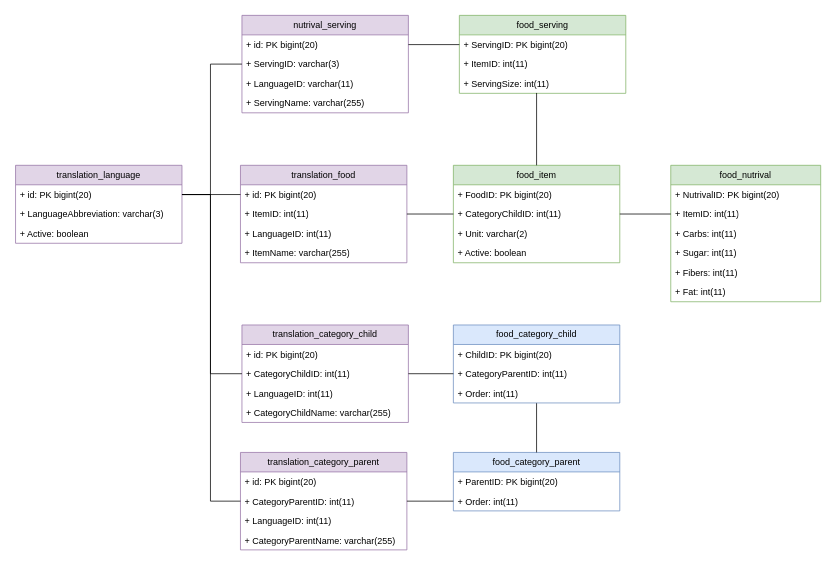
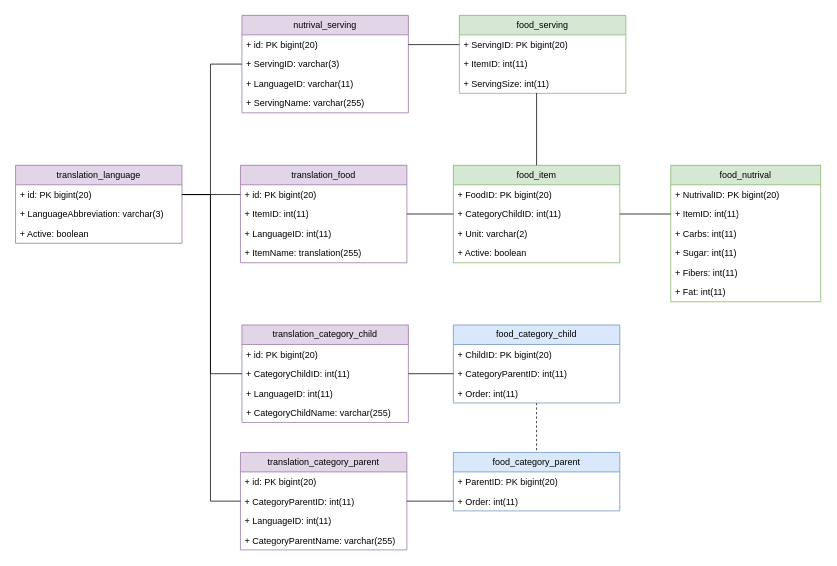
(302, 254) -> (310, 254)
(537, 428) -> (537, 428)
